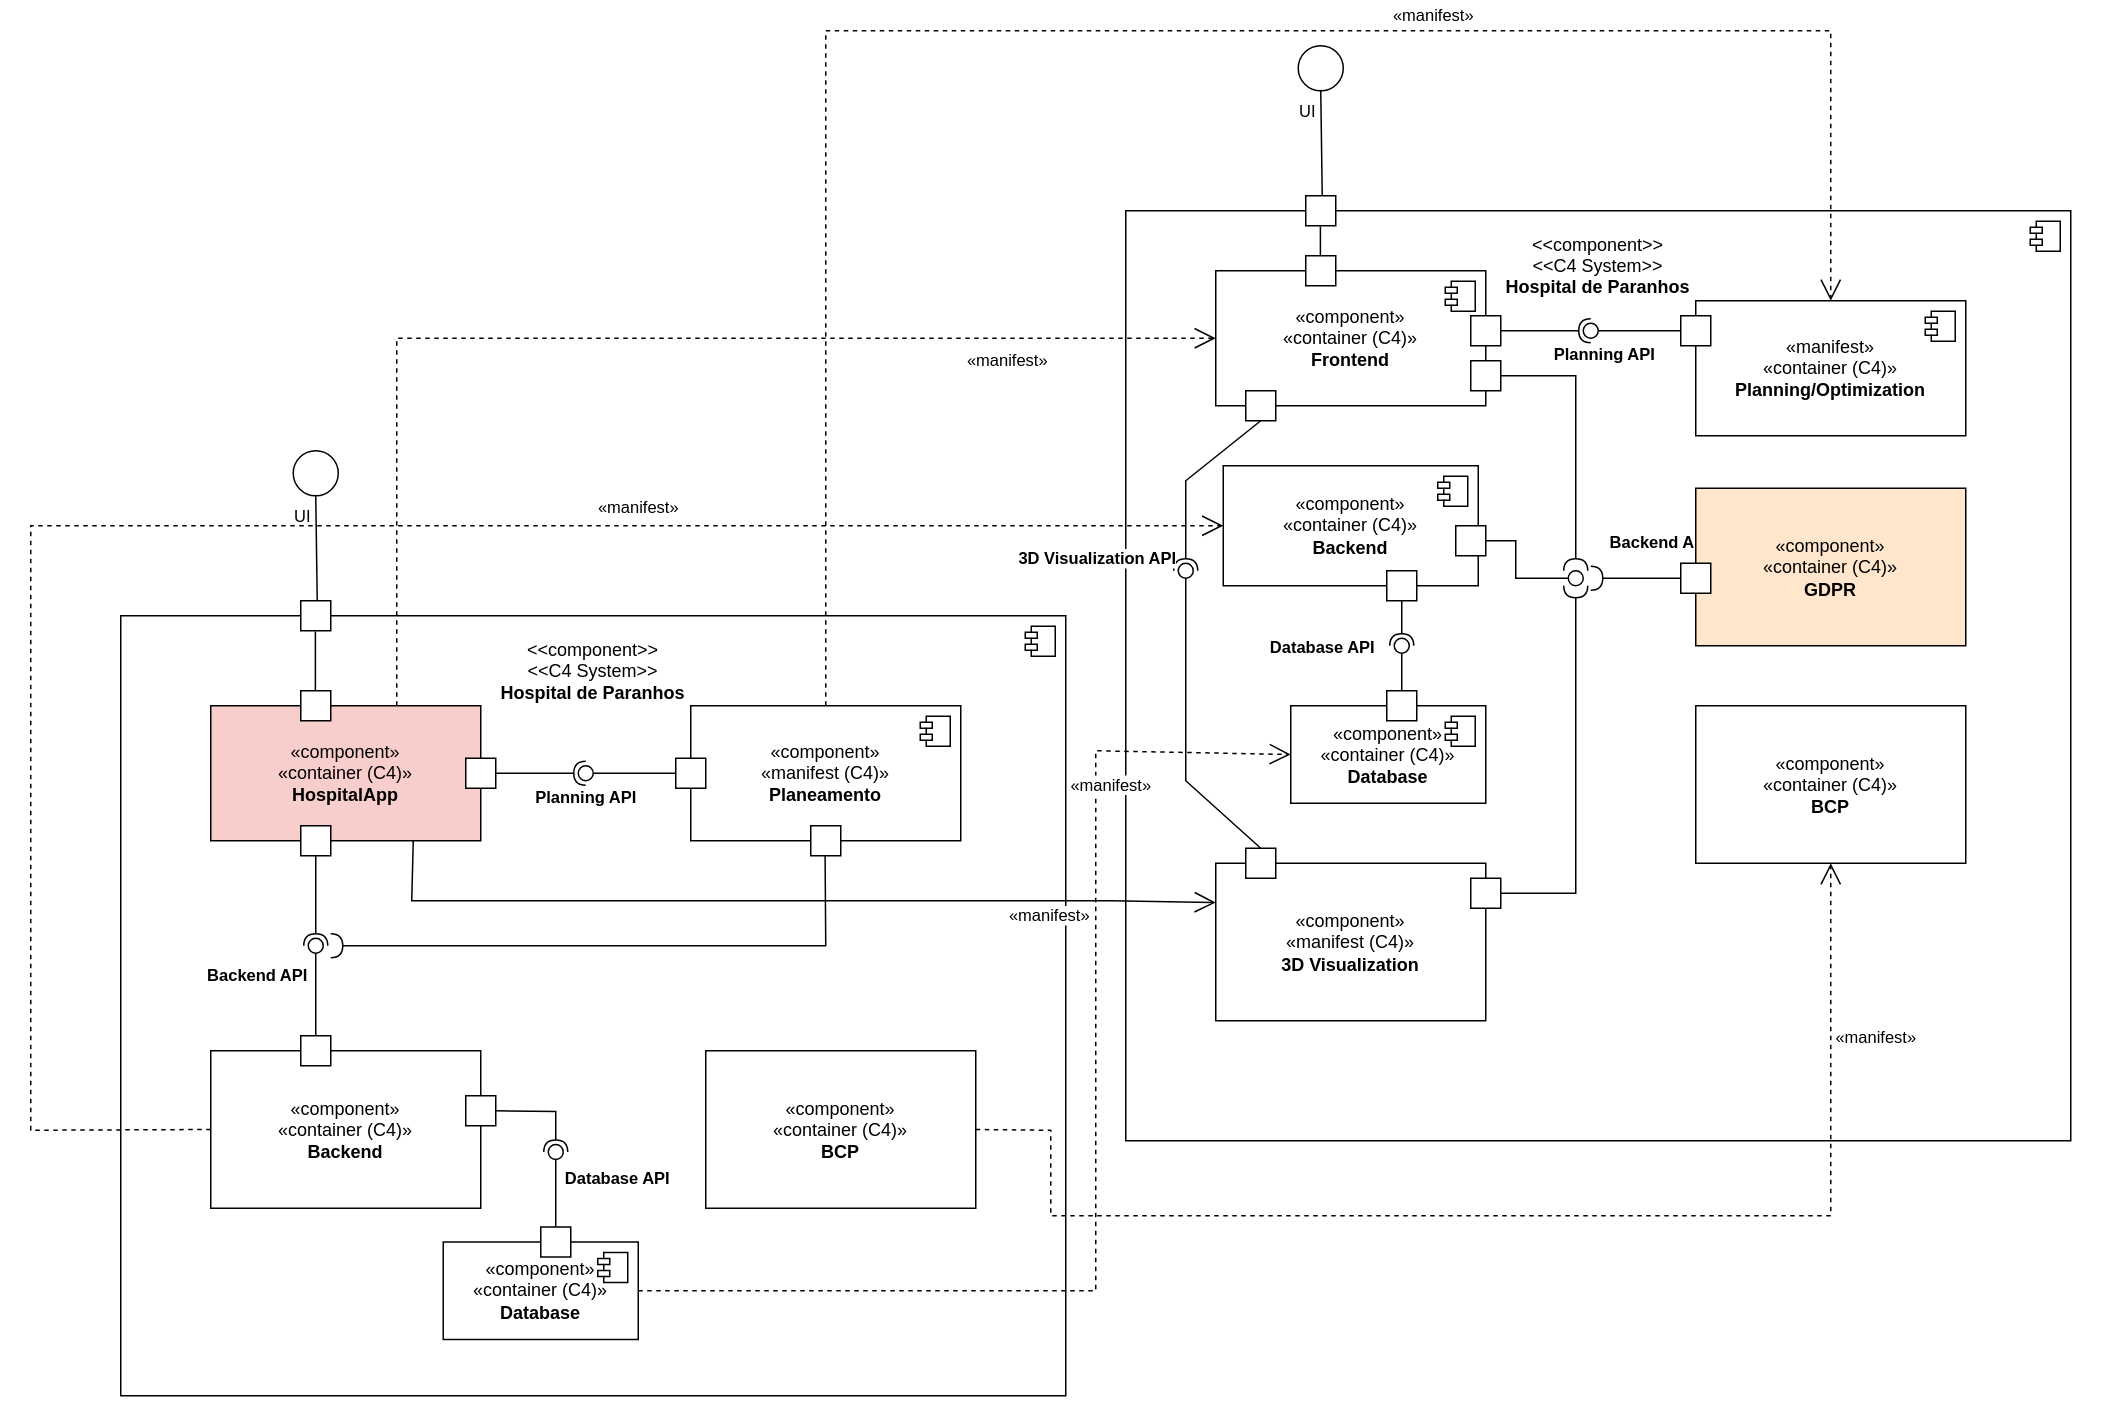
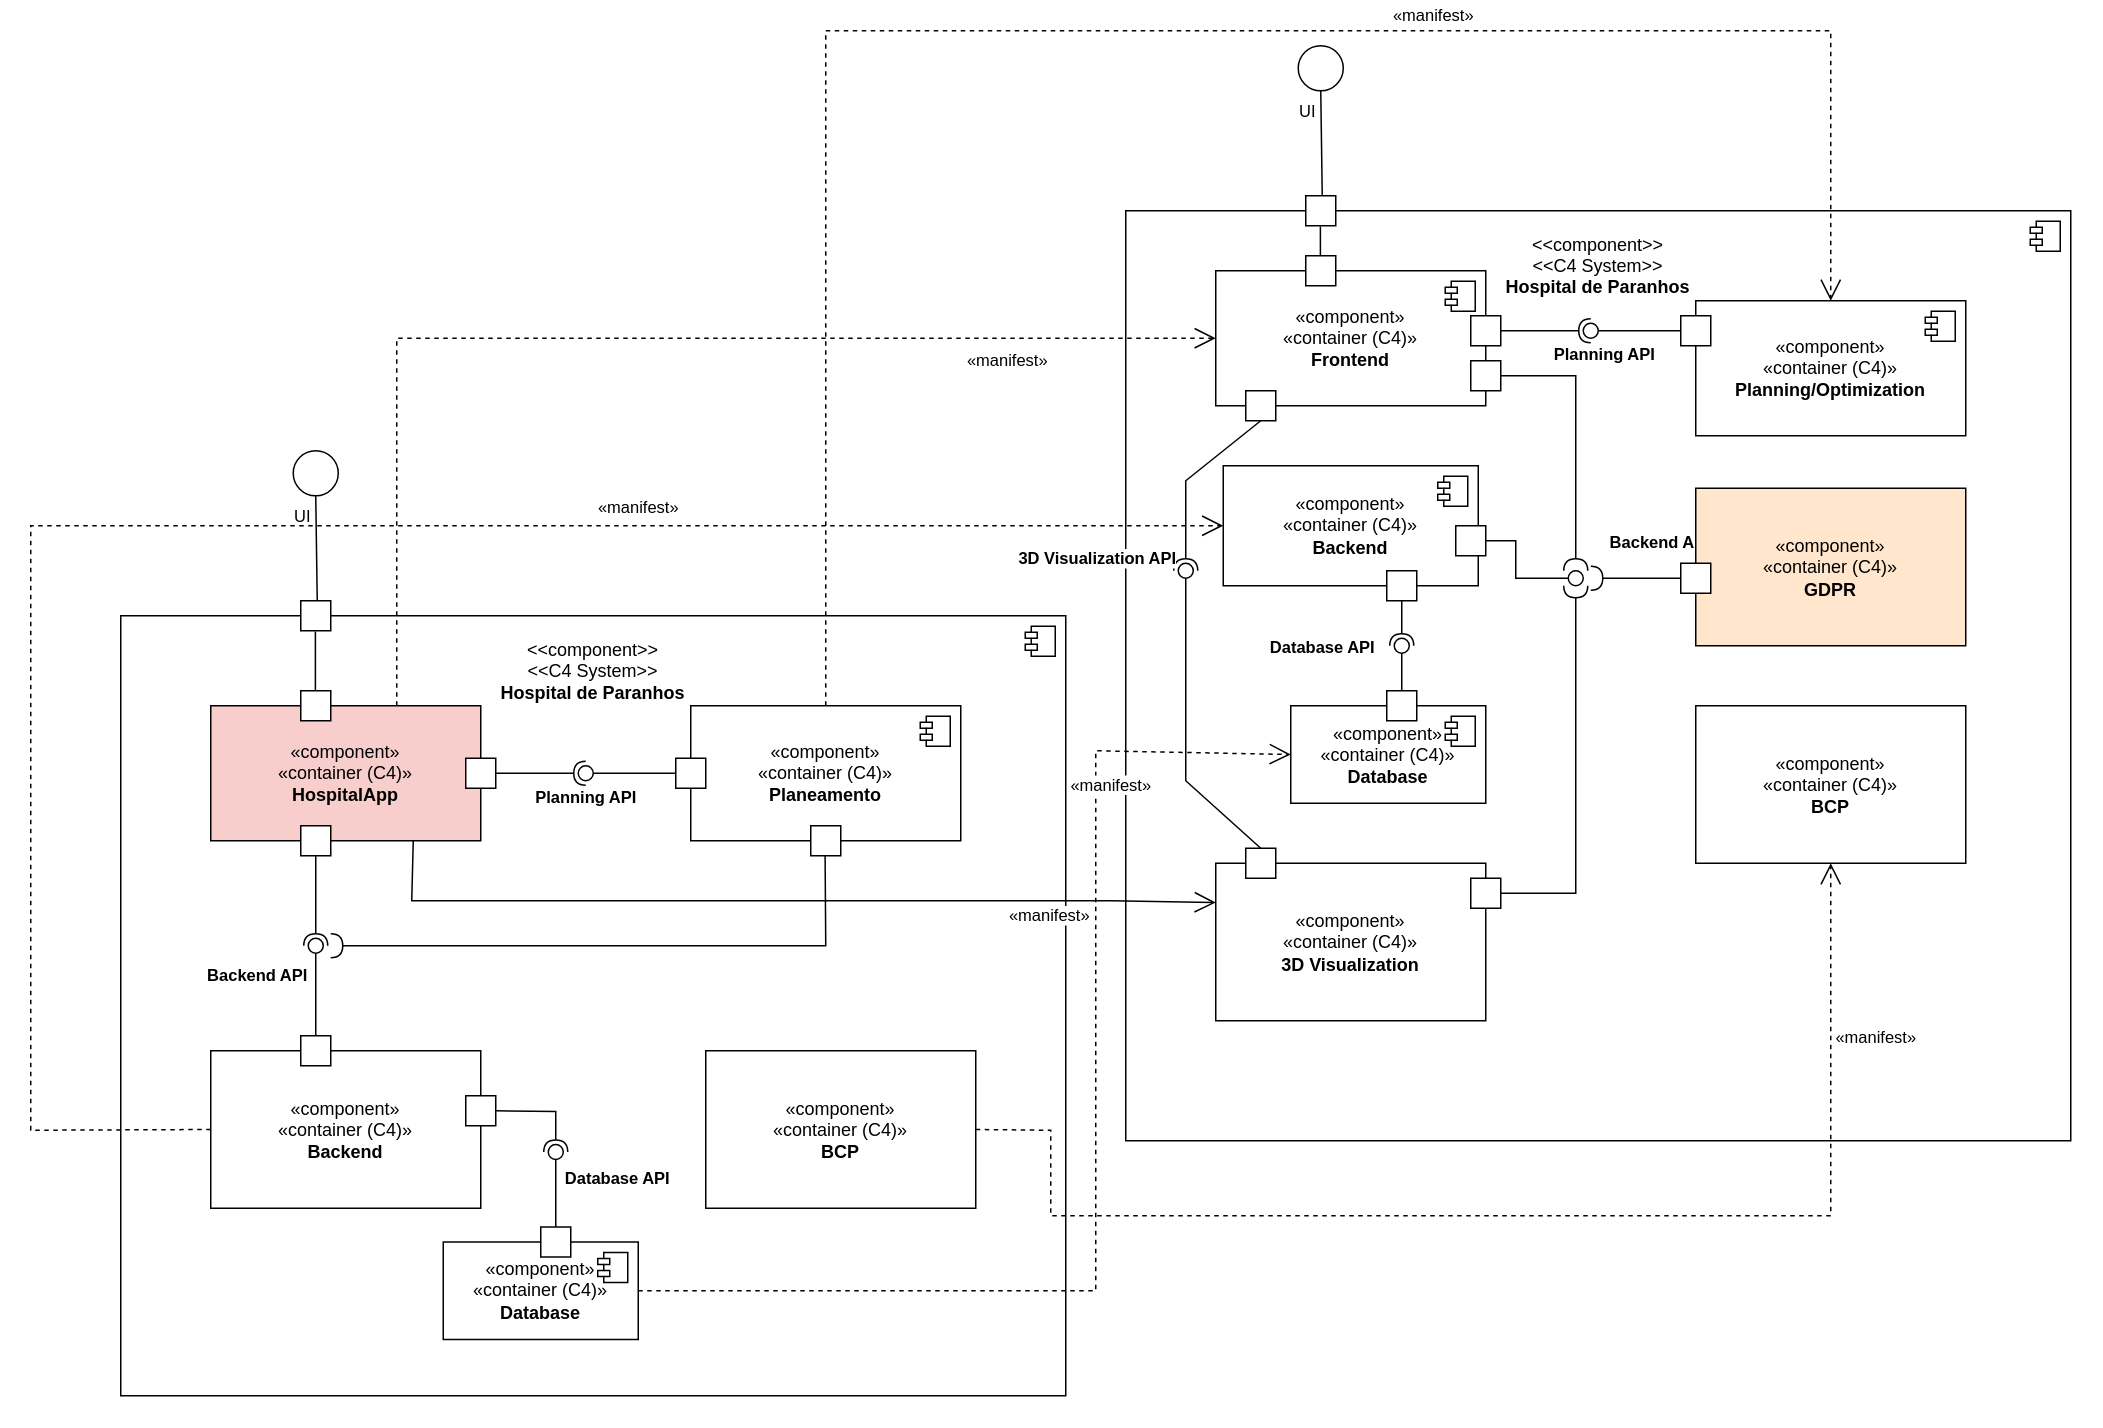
(1831, 368) -> (1831, 368)
(826, 773) -> (826, 773)
(1351, 943) -> (1351, 943)
